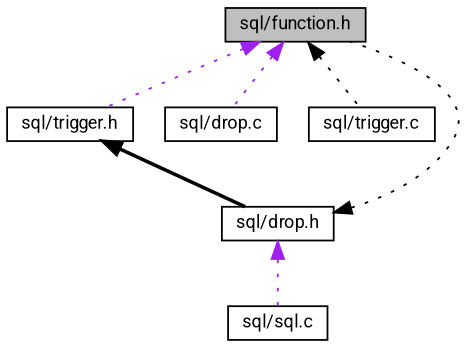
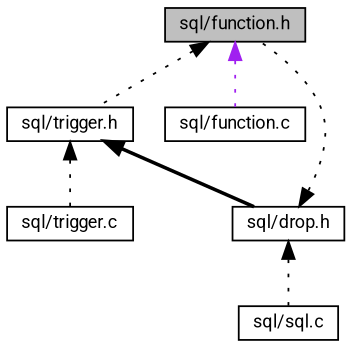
(175, 78) -> (145, 79)
(339, 82) -> (70, 183)
(221, 124) -> (235, 124)
(278, 283) -> (288, 283)
